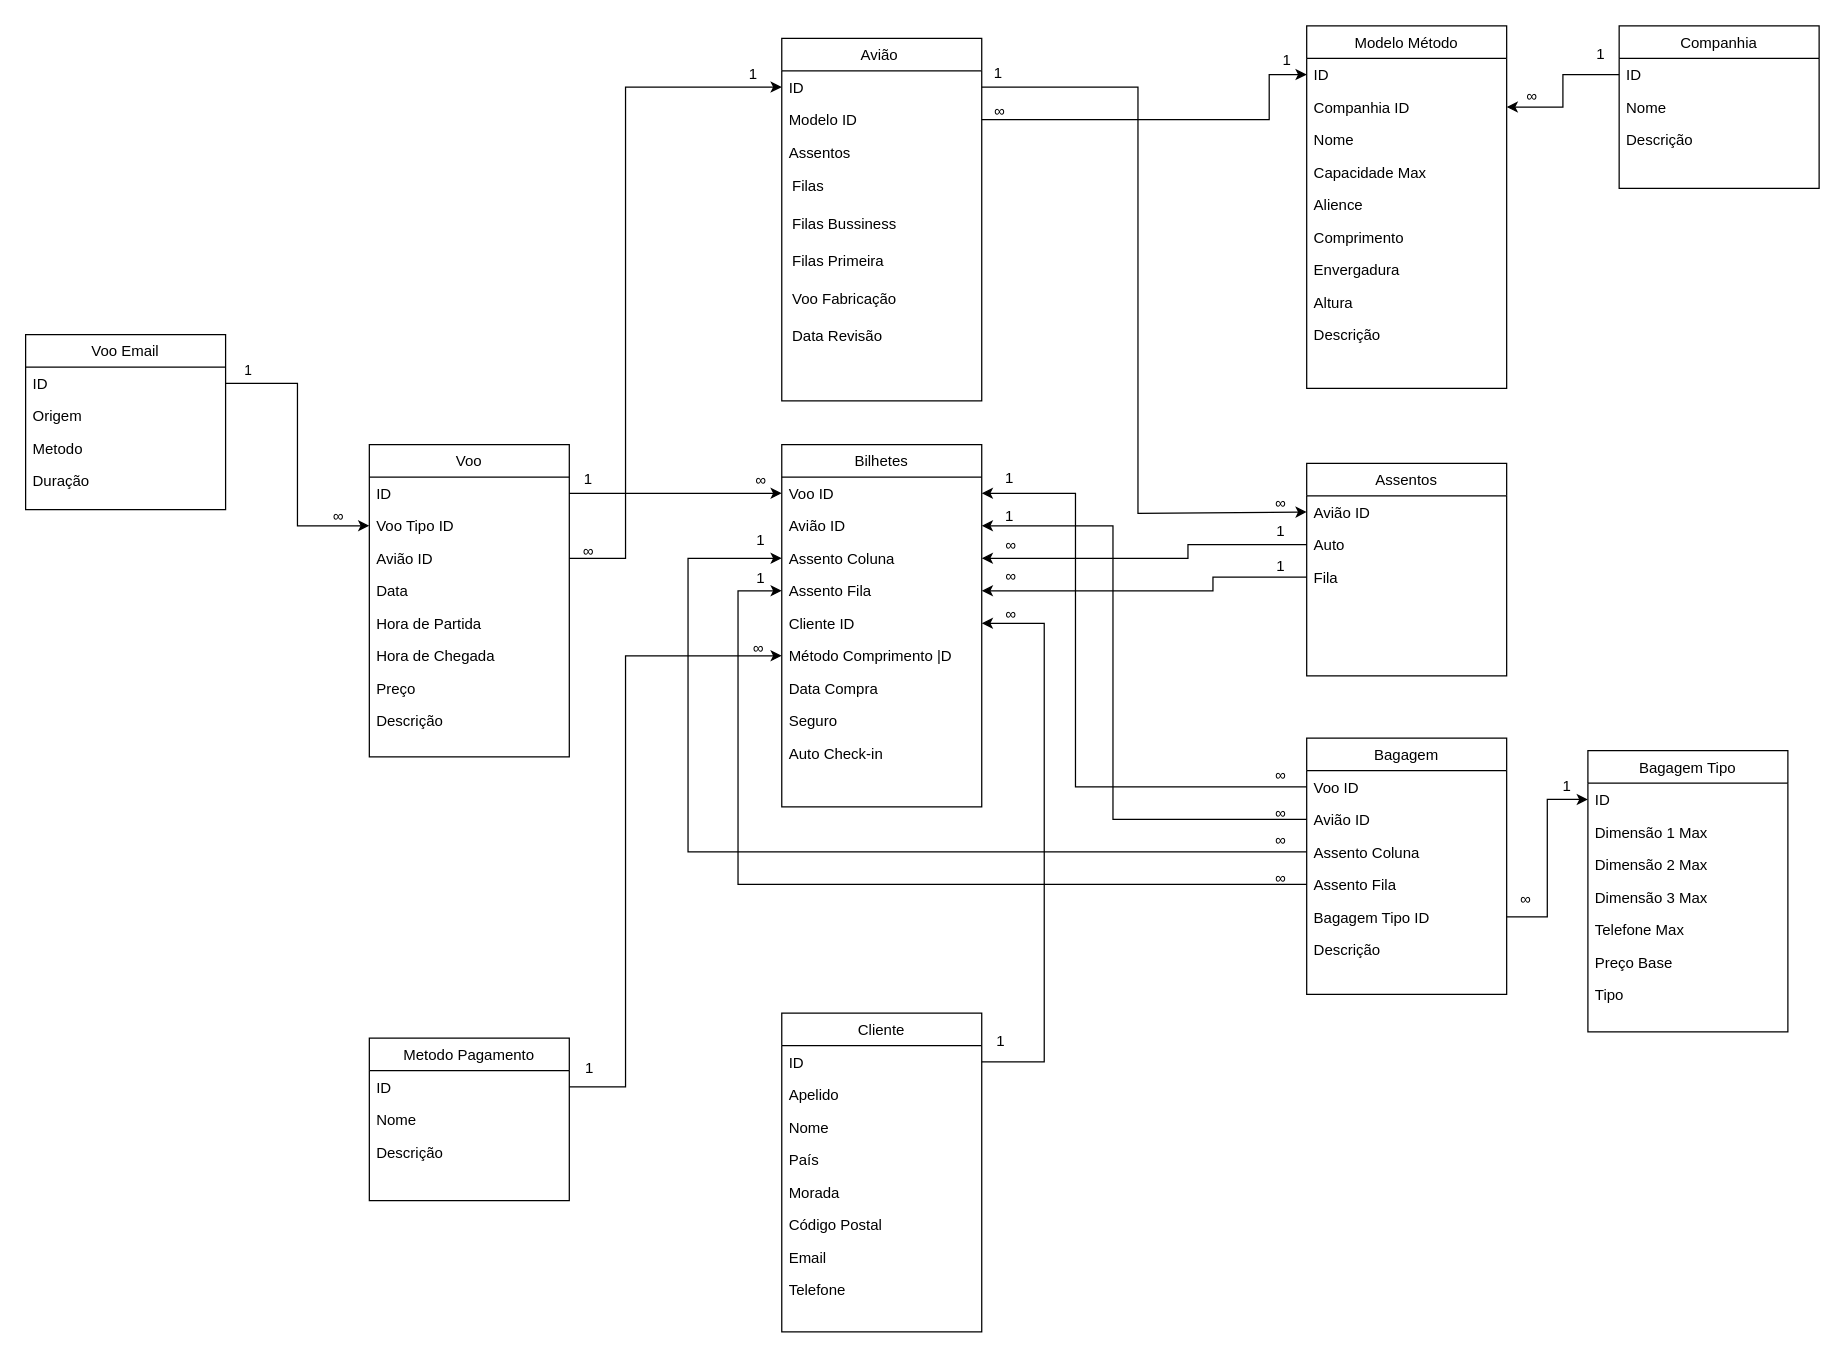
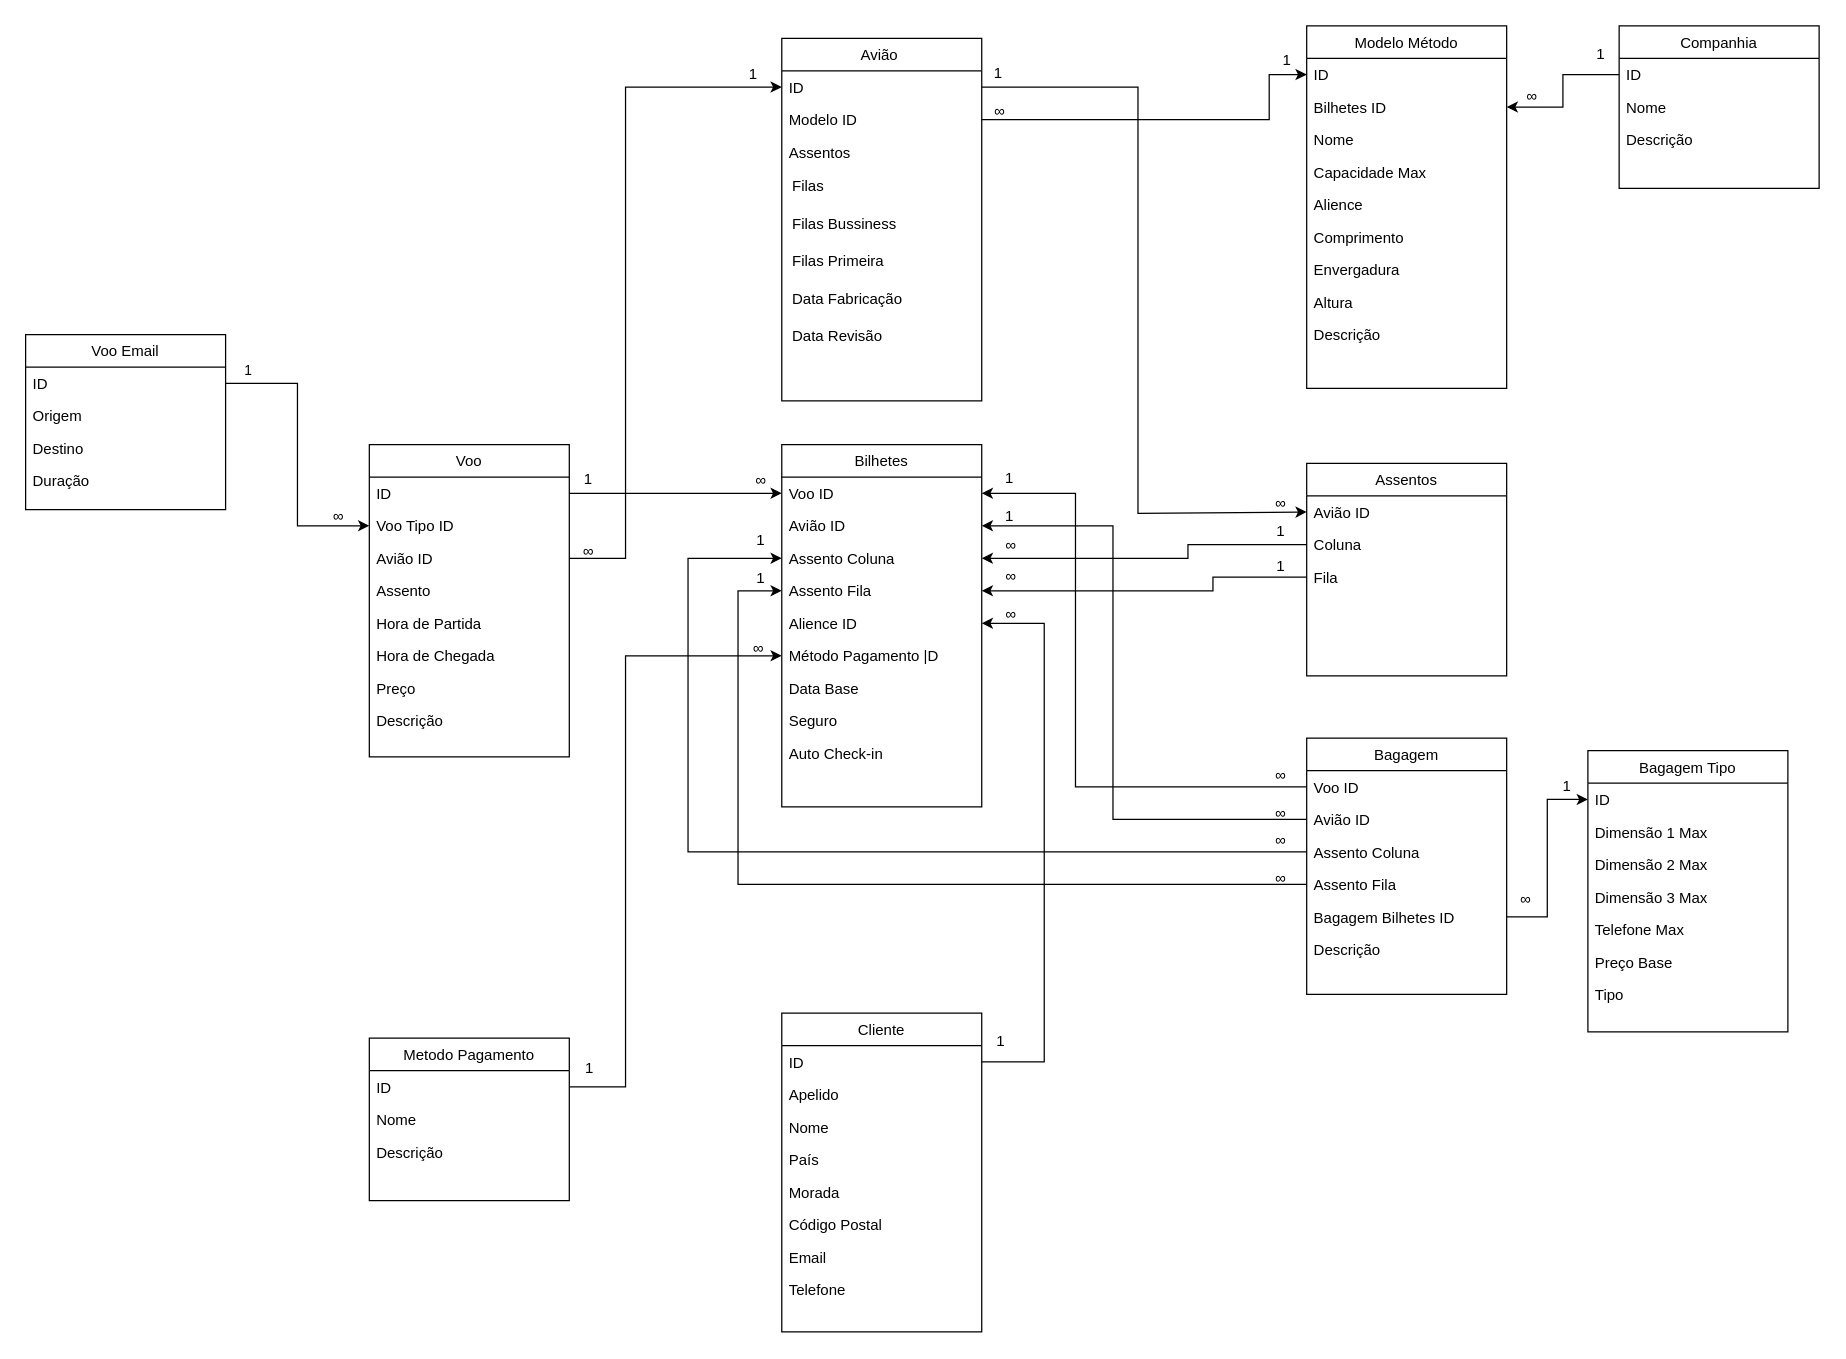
(1360, 108) -> (1354, 108)
(839, 299) -> (843, 299)
(58, 449) -> (60, 449)
(1331, 545) -> (1337, 545)
(393, 591) -> (406, 591)
(825, 624) -> (825, 624)
(869, 656) -> (863, 656)
(833, 689) -> (825, 689)
(1371, 918) -> (1386, 918)
